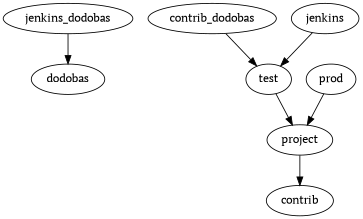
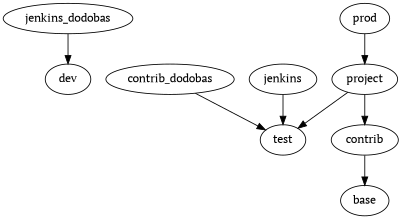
(68, 79) -> (68, 79)
(282, 106) -> (326, 108)
none -> (365, 201)
